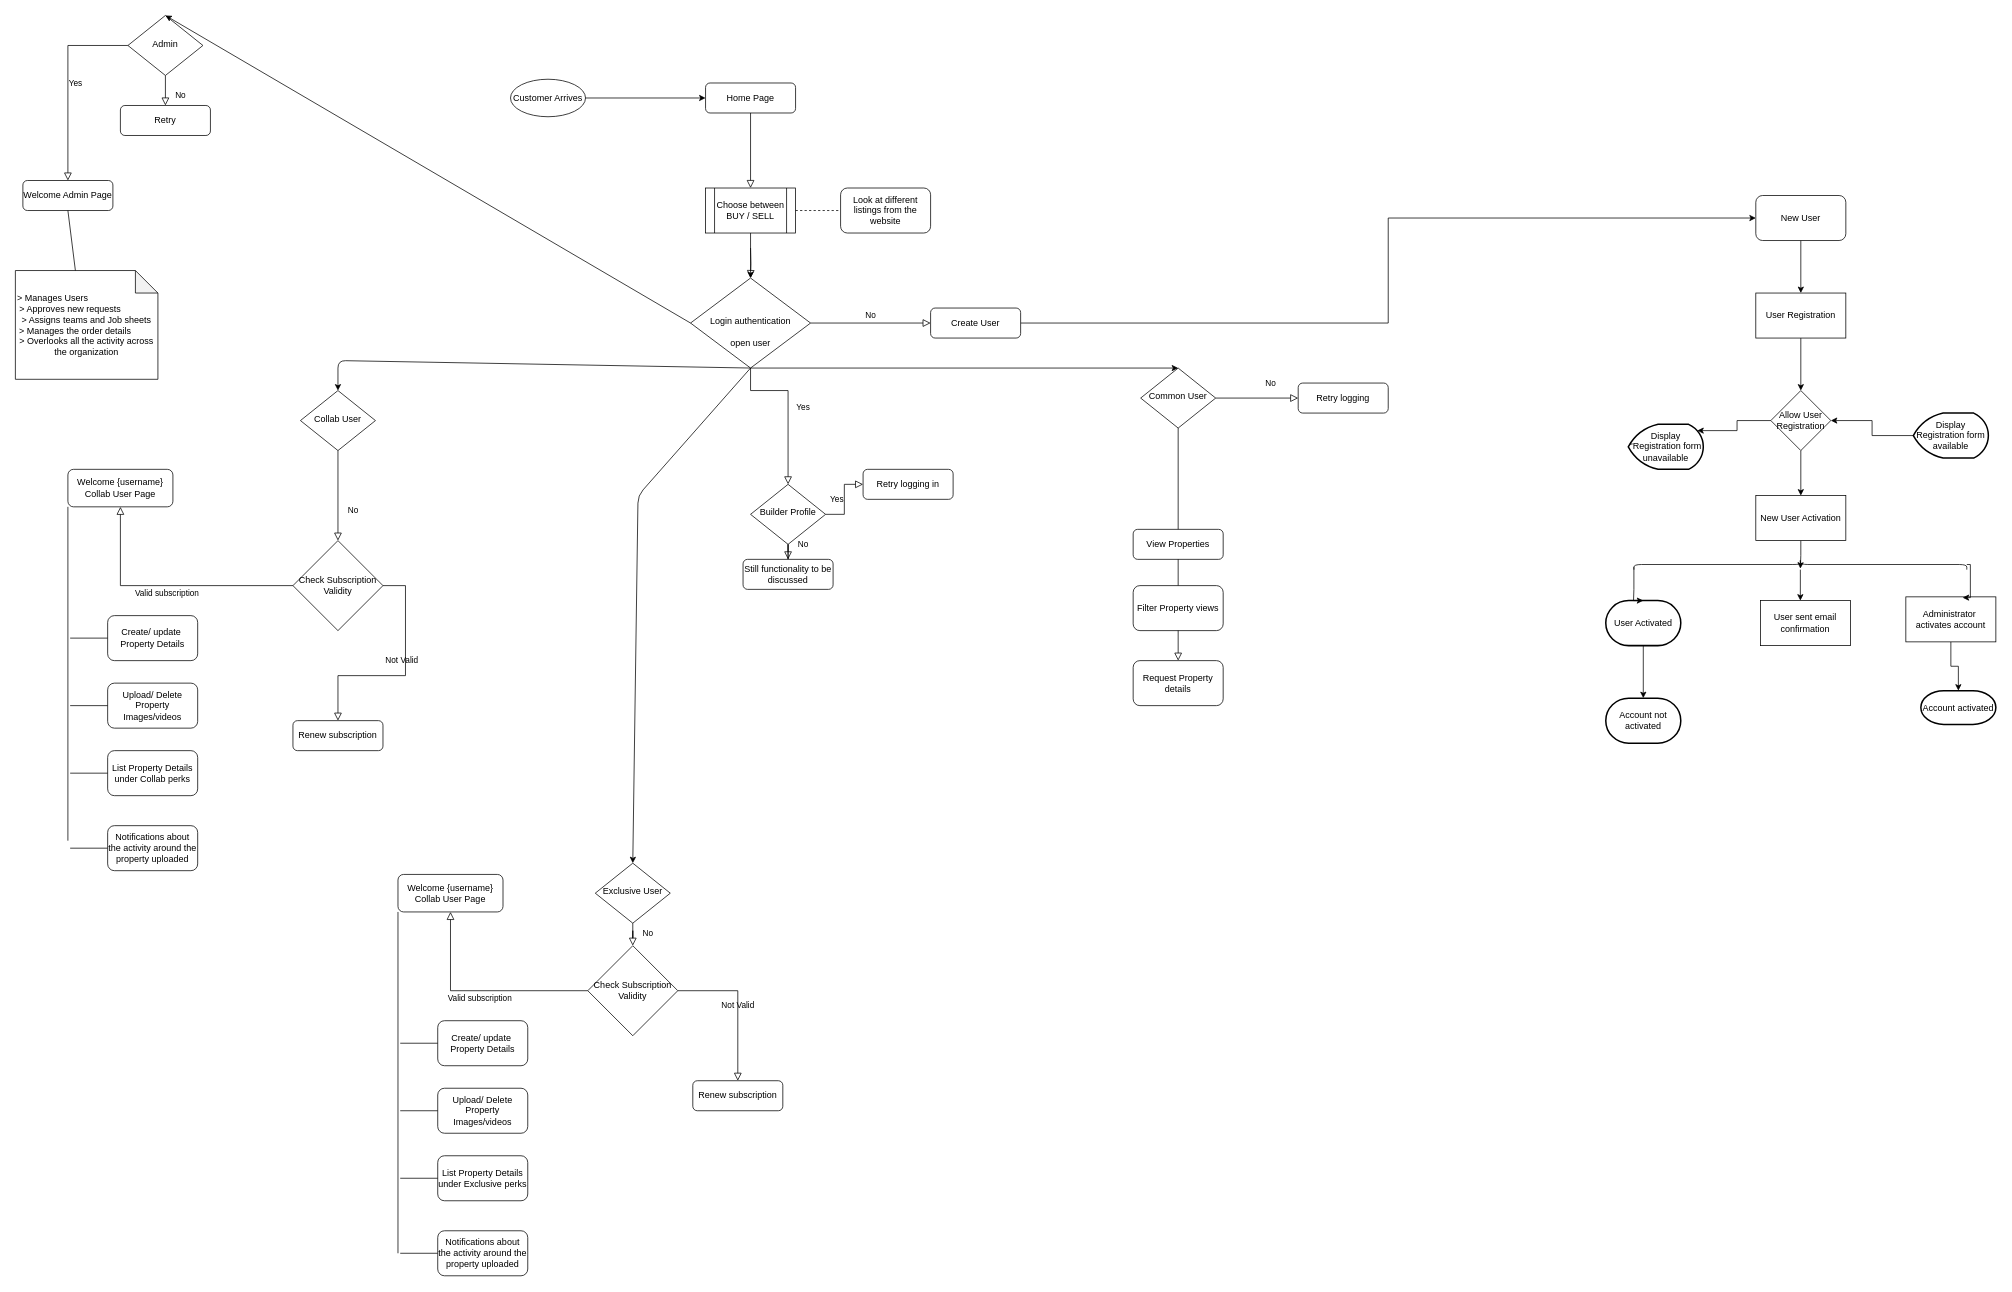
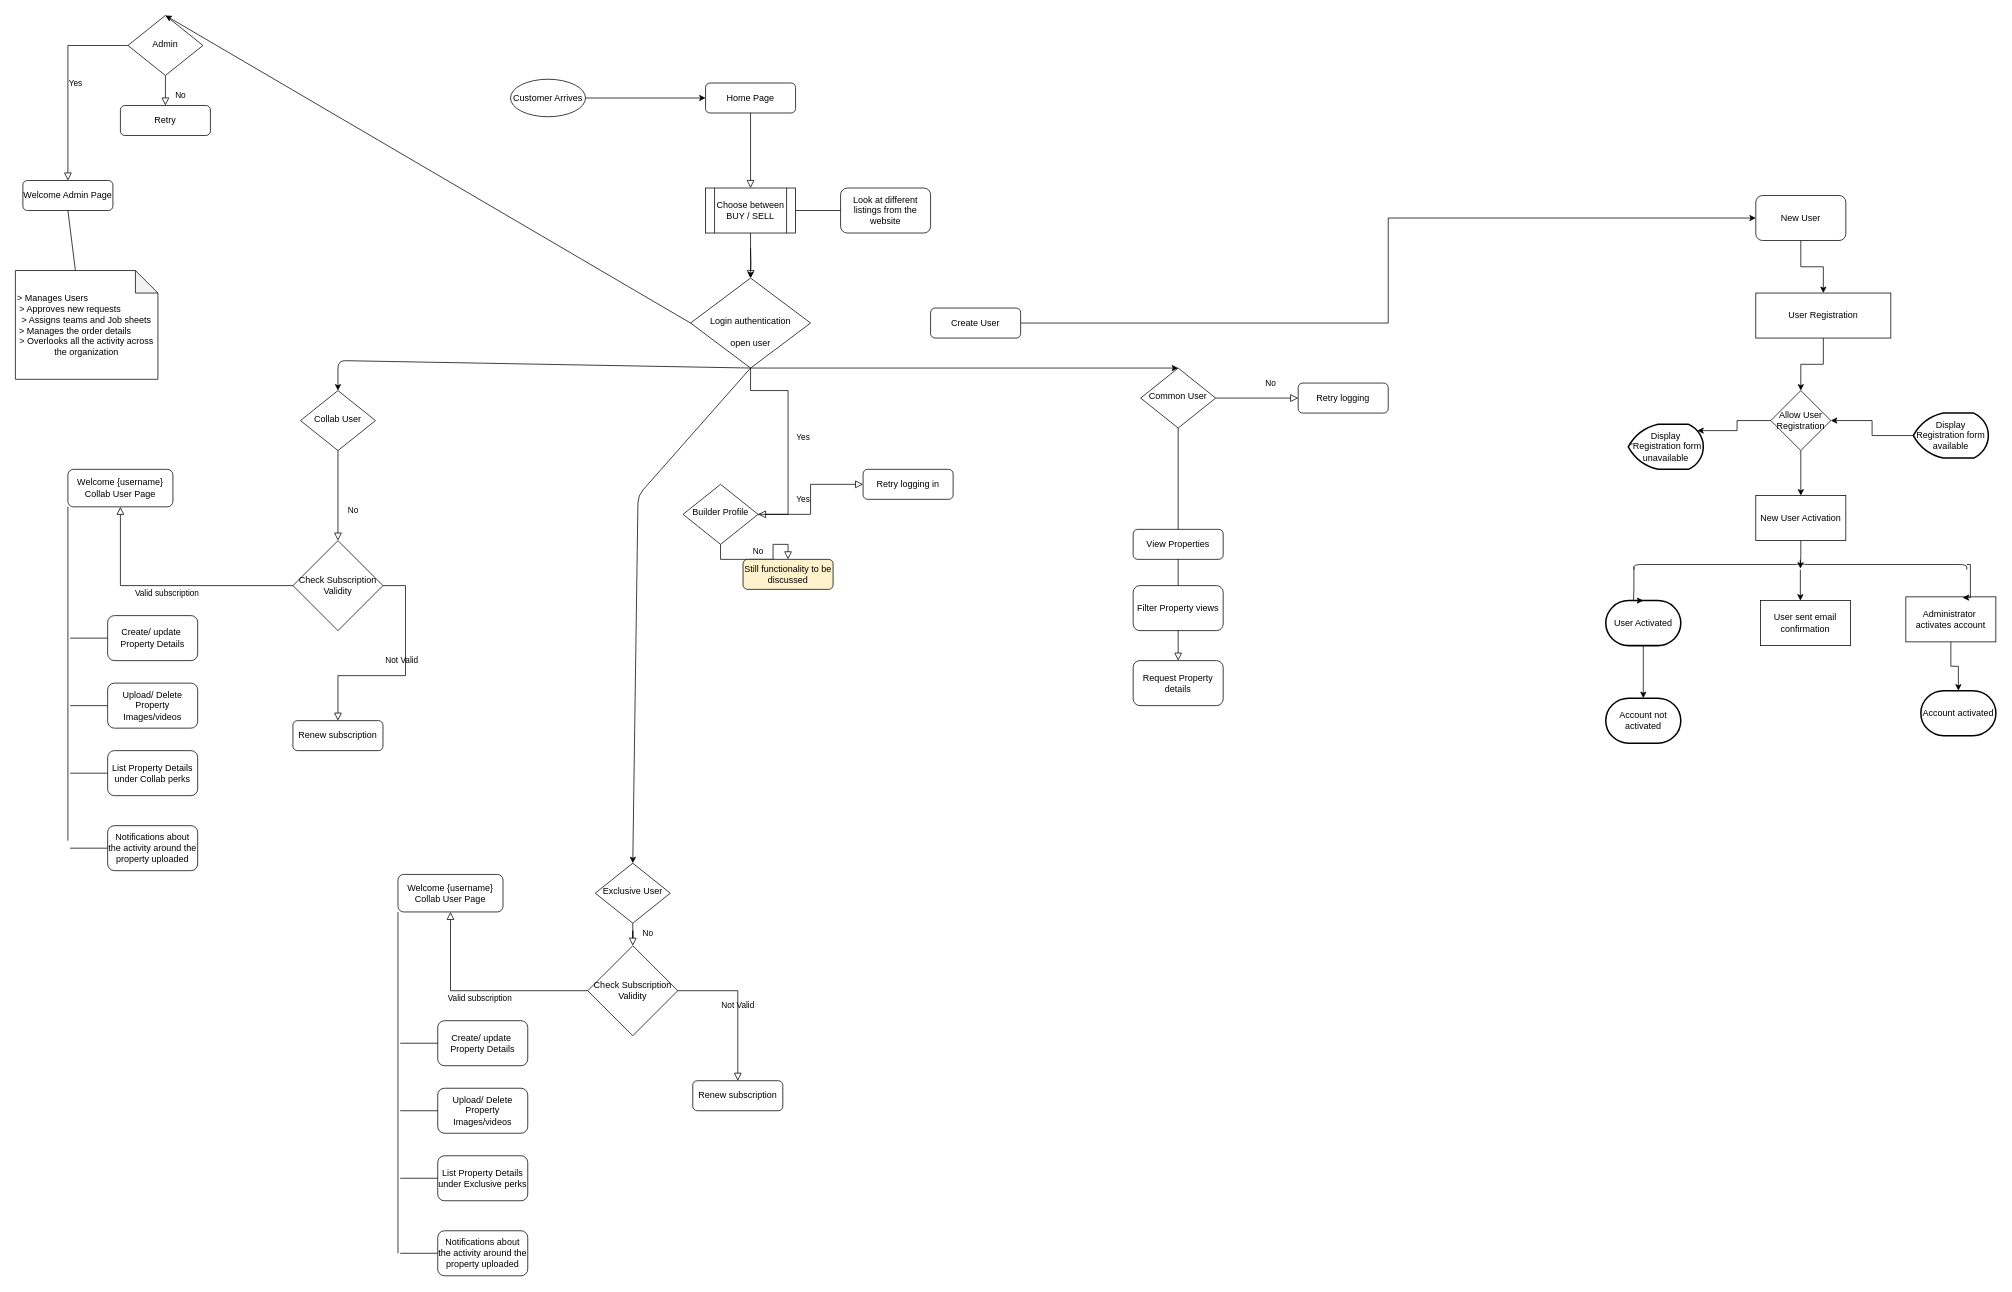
(818, 210) -> (818, 210)
(1800, 315) -> (1823, 315)
(867, 323) -> none
(788, 514) -> (720, 514)
(788, 574) -> (788, 574)
(1958, 707) -> (1958, 713)
